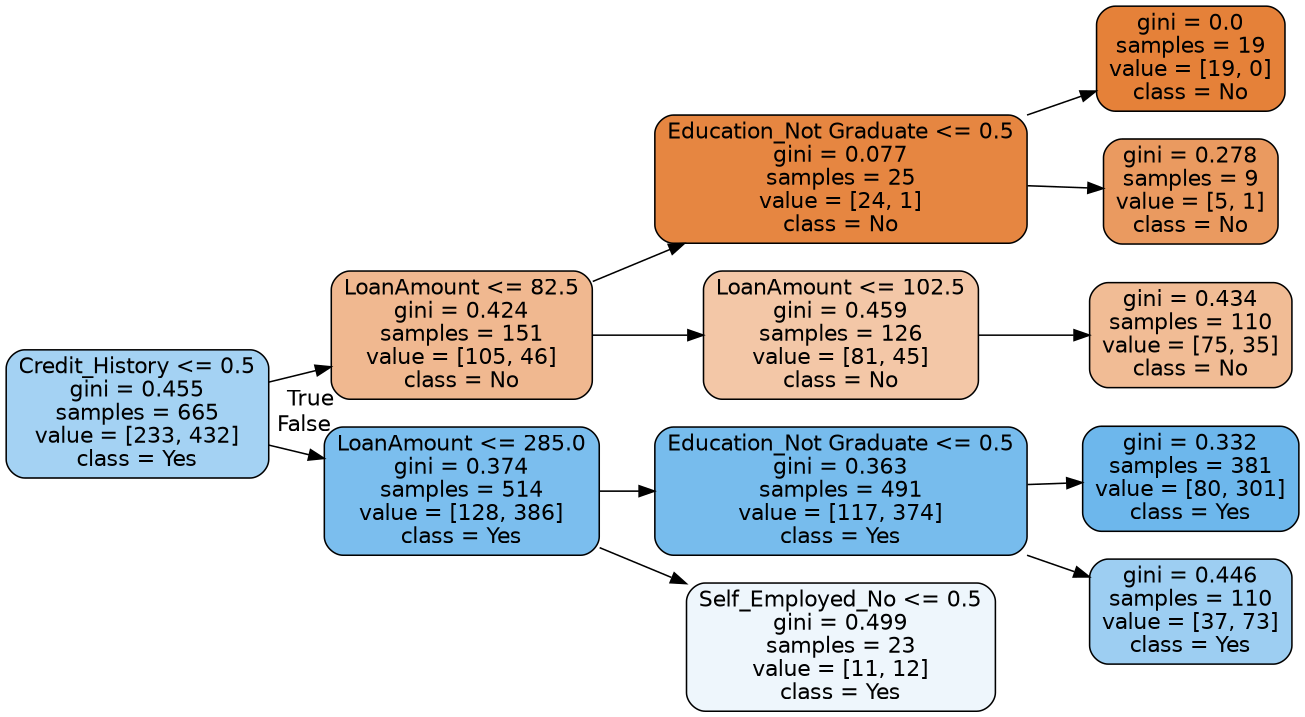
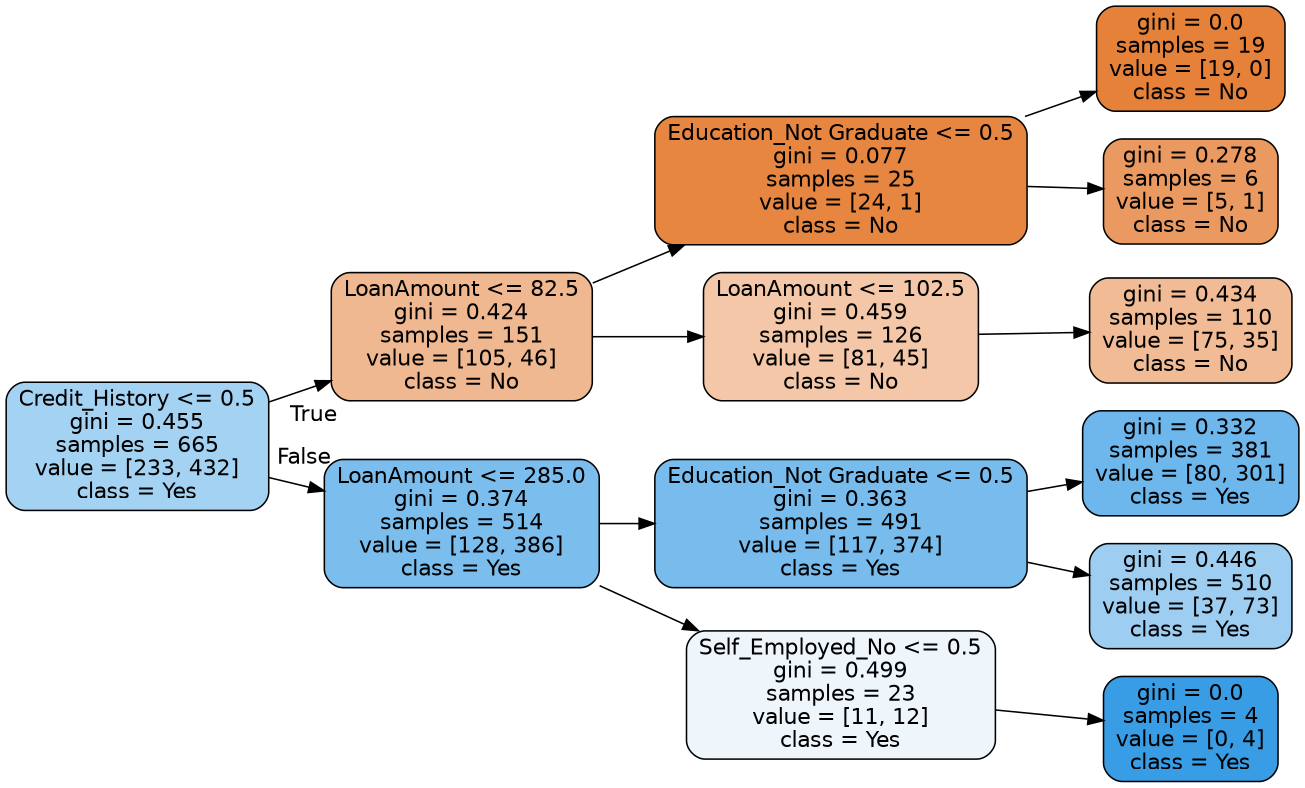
(1191, 192) -> (1191, 192)
(1191, 612) -> (1191, 596)
none -> (1191, 729)
